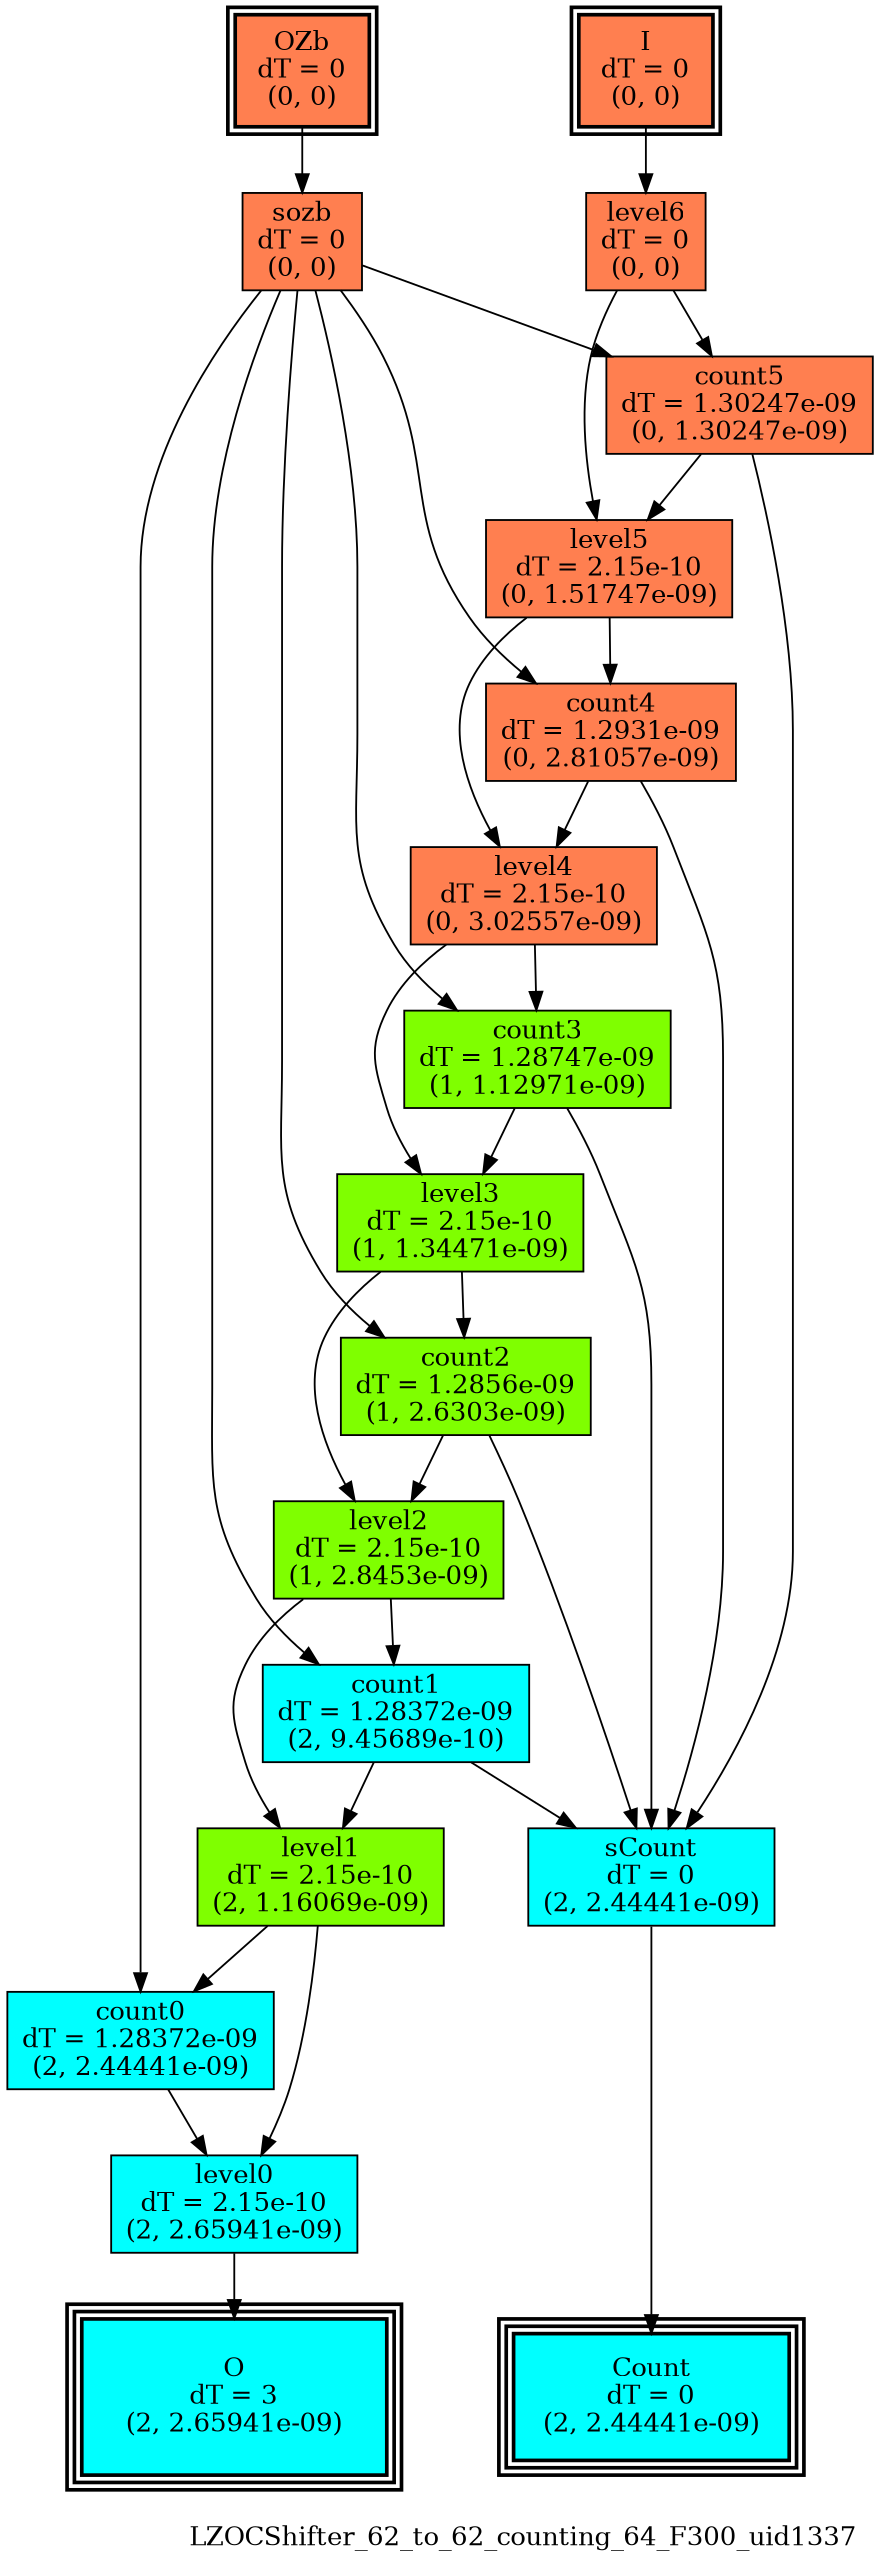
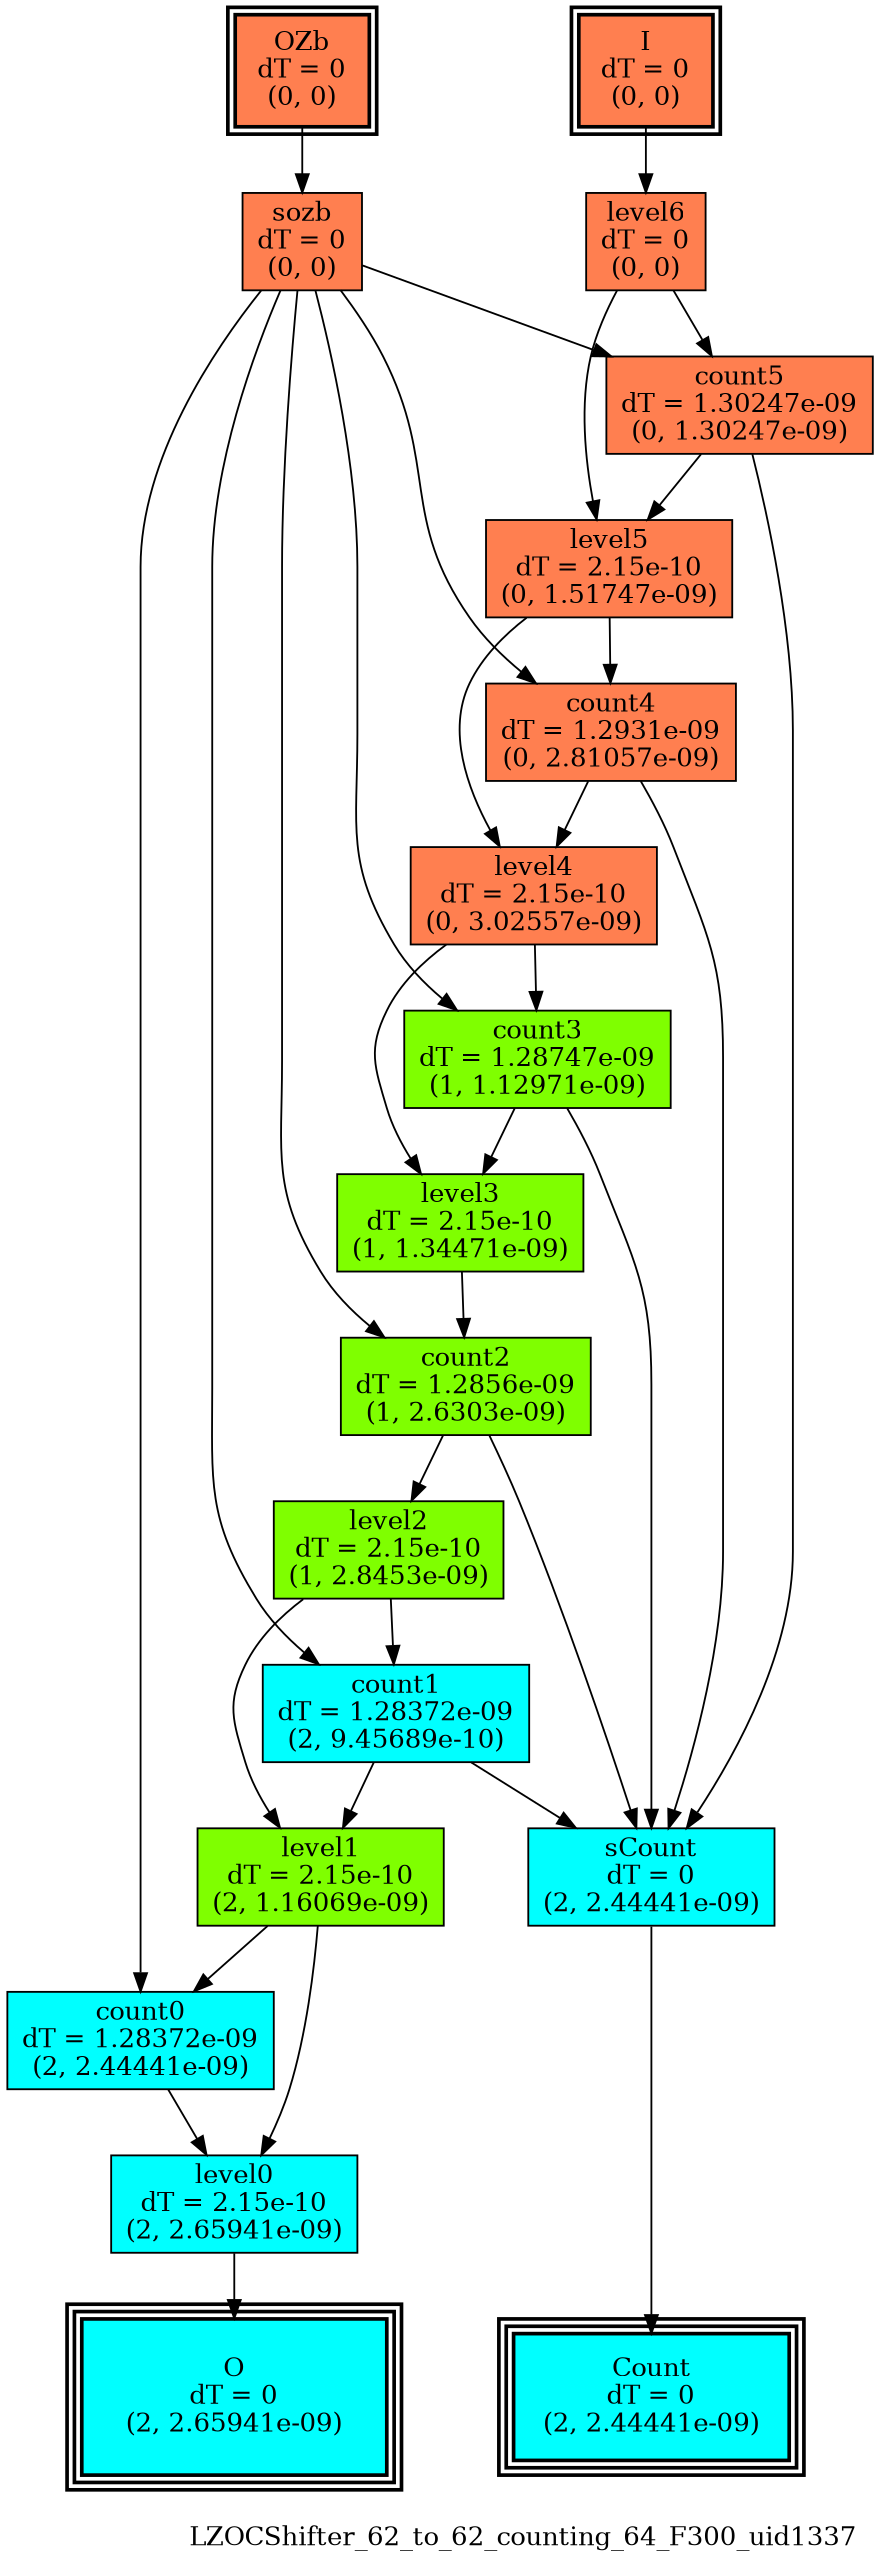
(316, 1370) -> none
(234, 2397) -> (234, 2397)
